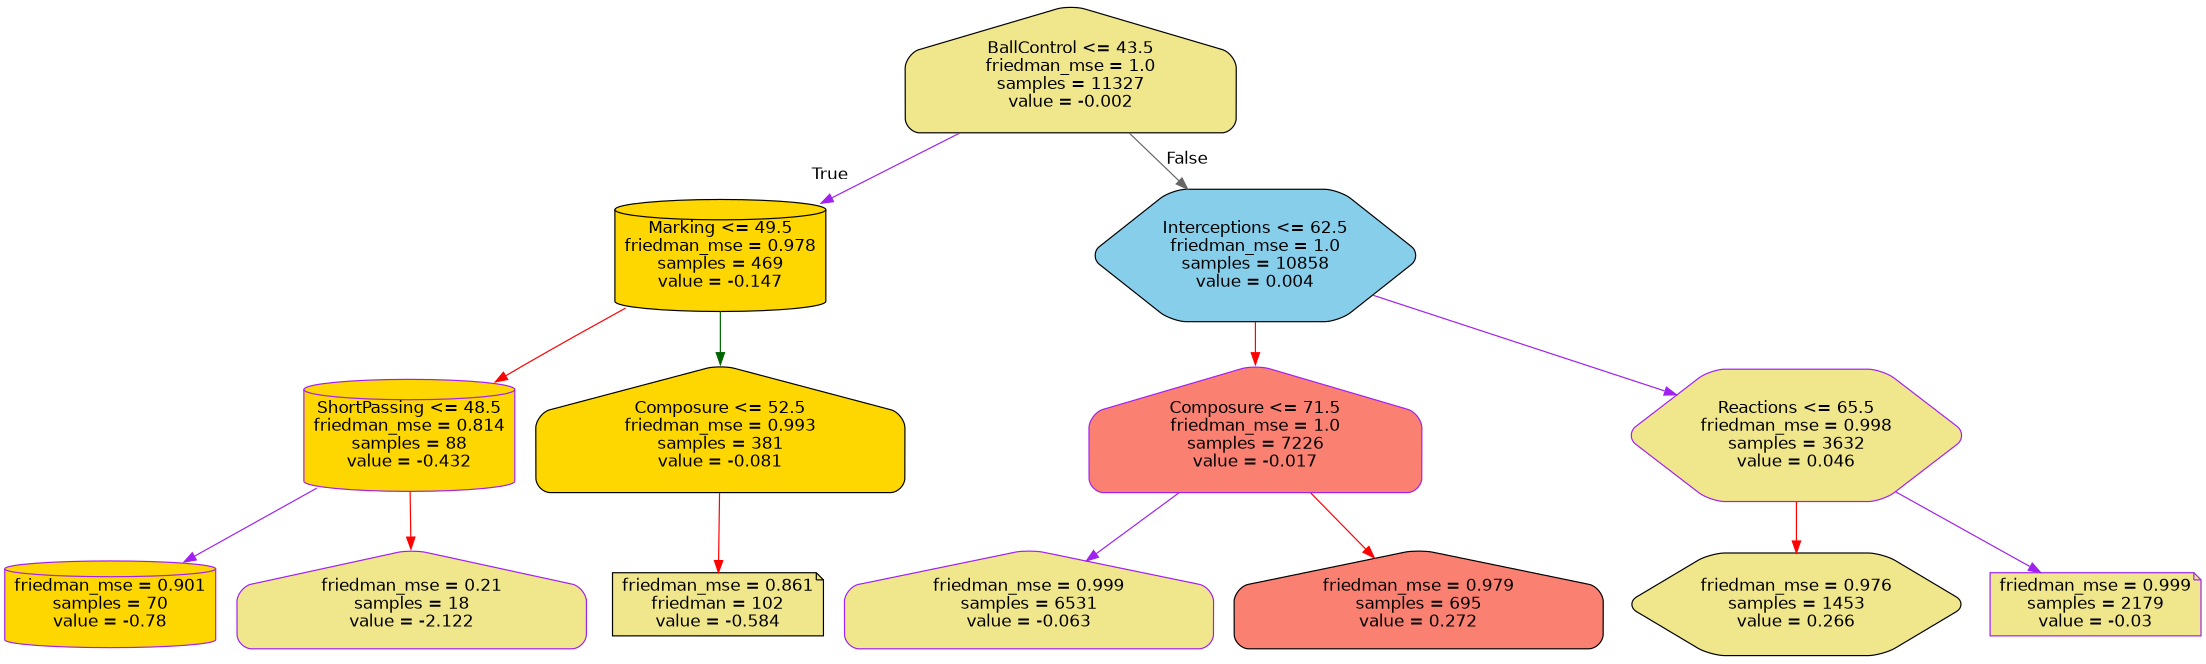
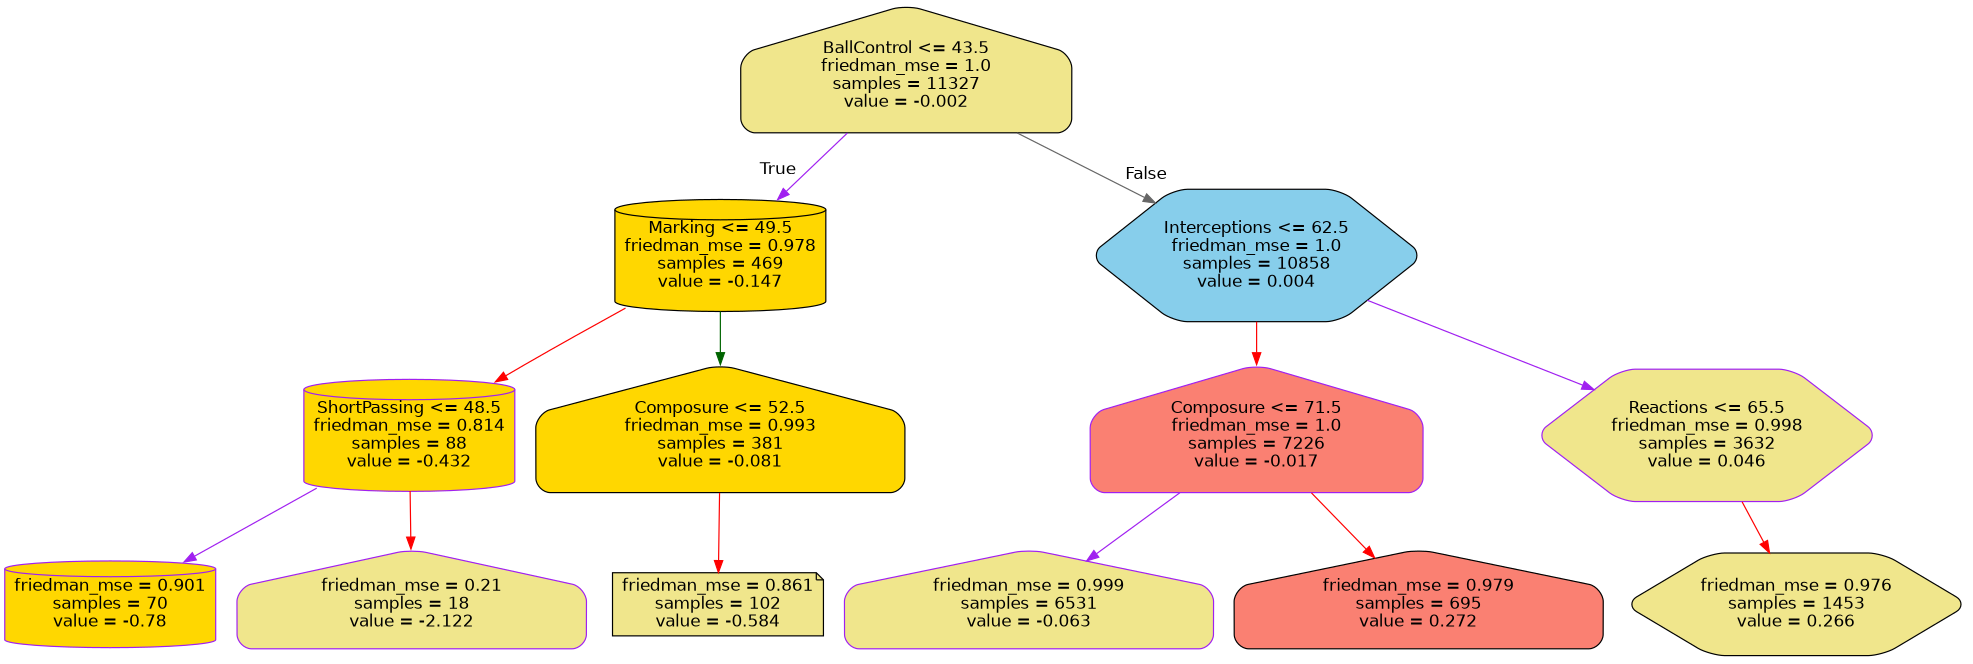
(718, 604) -> (718, 604)
(2096, 604) -> none
